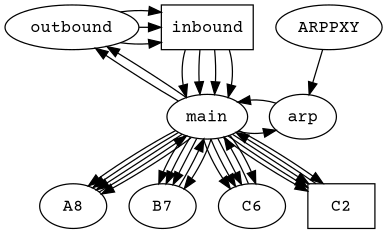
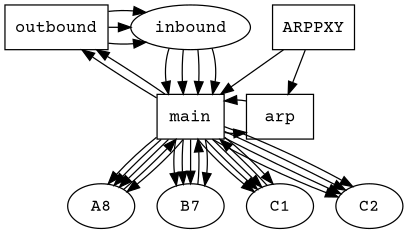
(72, 27) -> (56, 27)
(207, 27) -> (191, 27)
(329, 27) -> (314, 27)
(207, 117) -> (191, 117)
(303, 117) -> (280, 117)
(282, 161) -> (257, 68)
(252, 206) -> (280, 206)
(341, 206) -> (369, 206)
